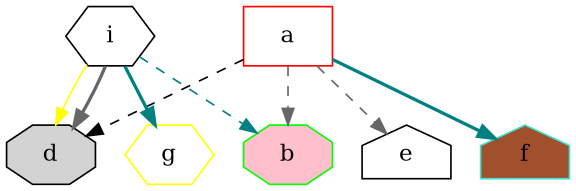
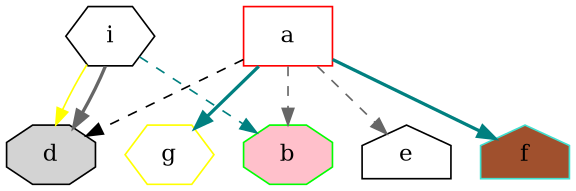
(136, 88) -> (233, 91)
